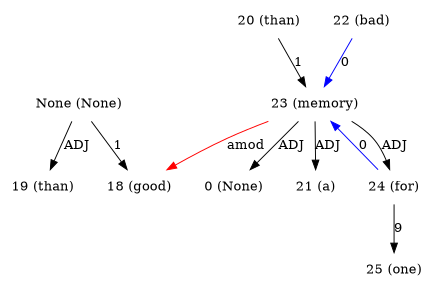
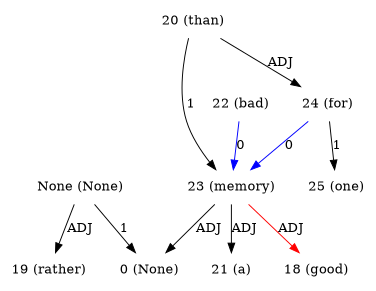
(373, 138) -> (256, 60)
(106, 142) -> (112, 225)
(246, 146) -> (291, 229)
(43, 187) -> (49, 270)
(399, 229) -> (337, 146)
